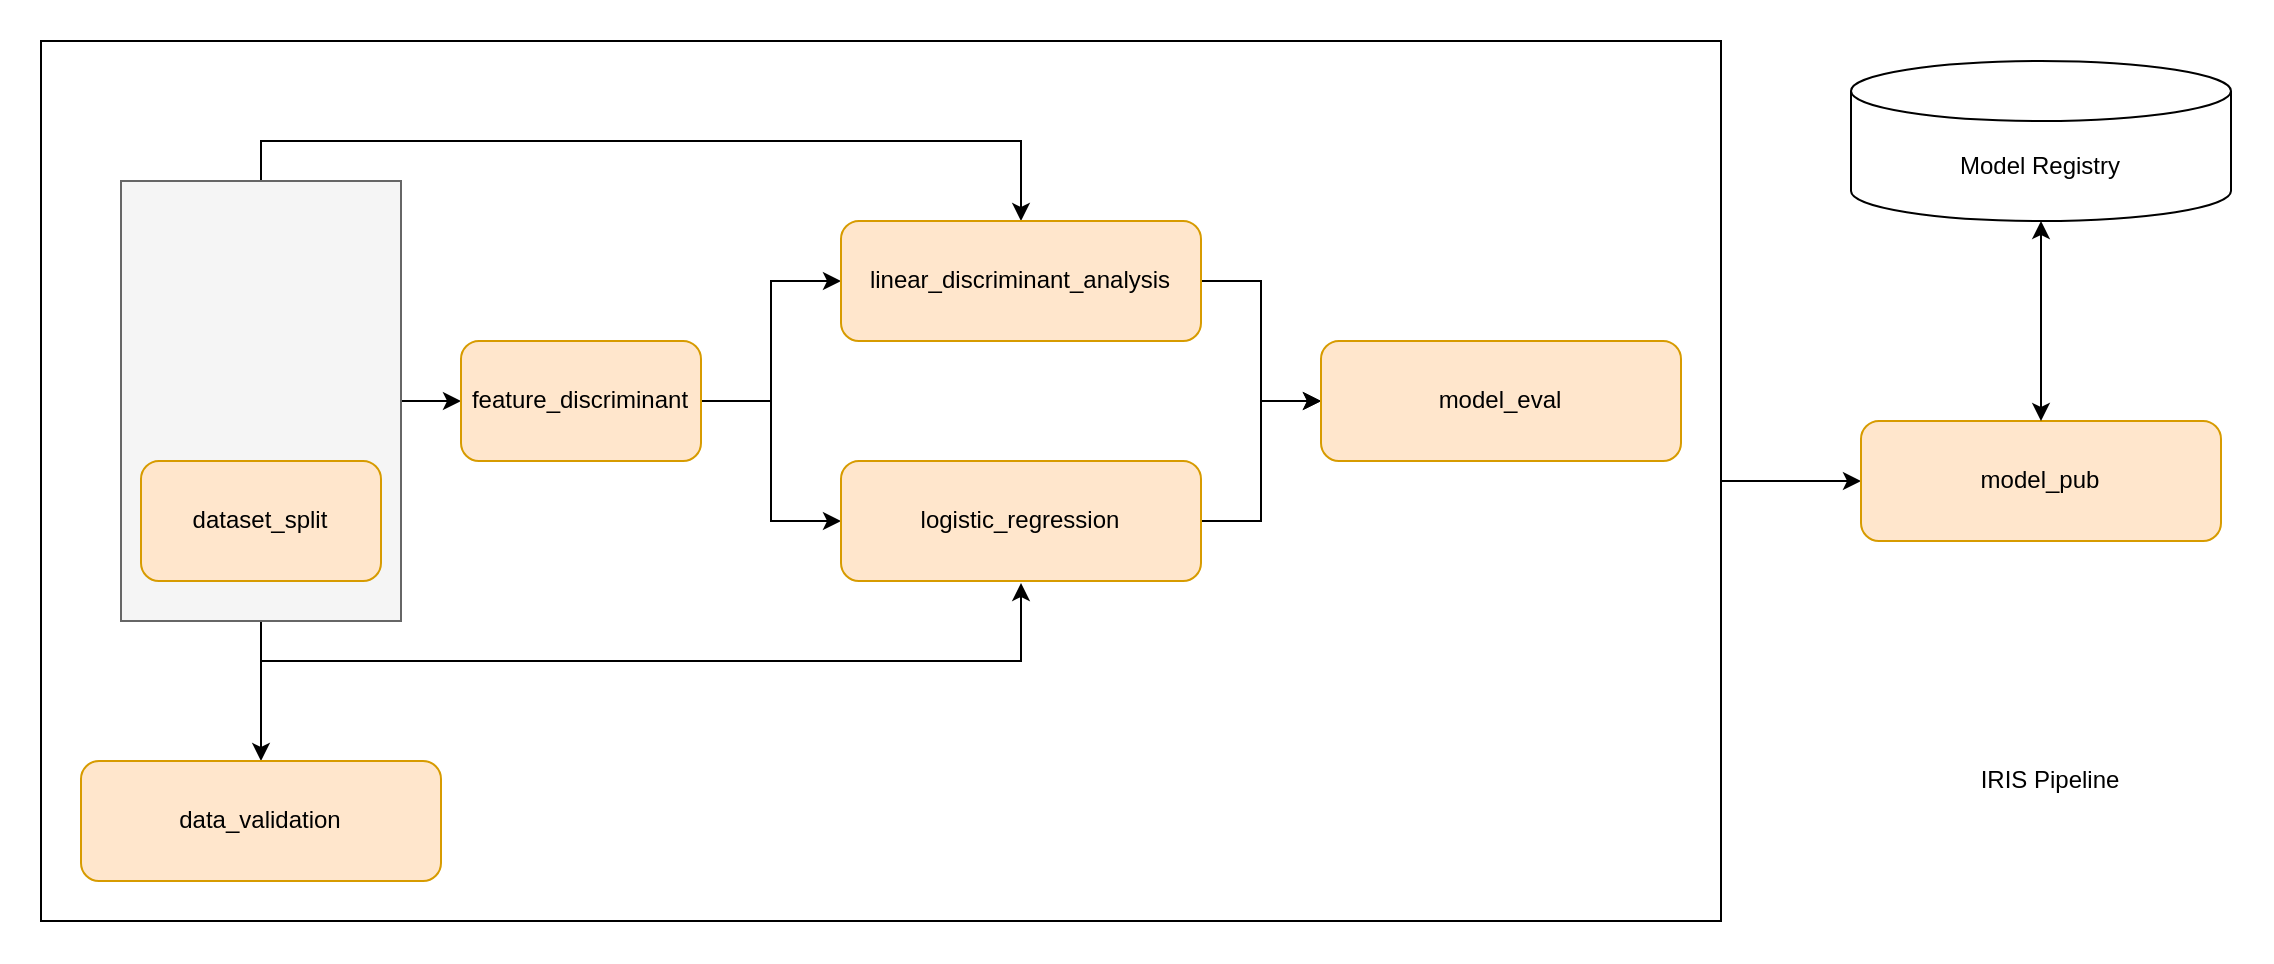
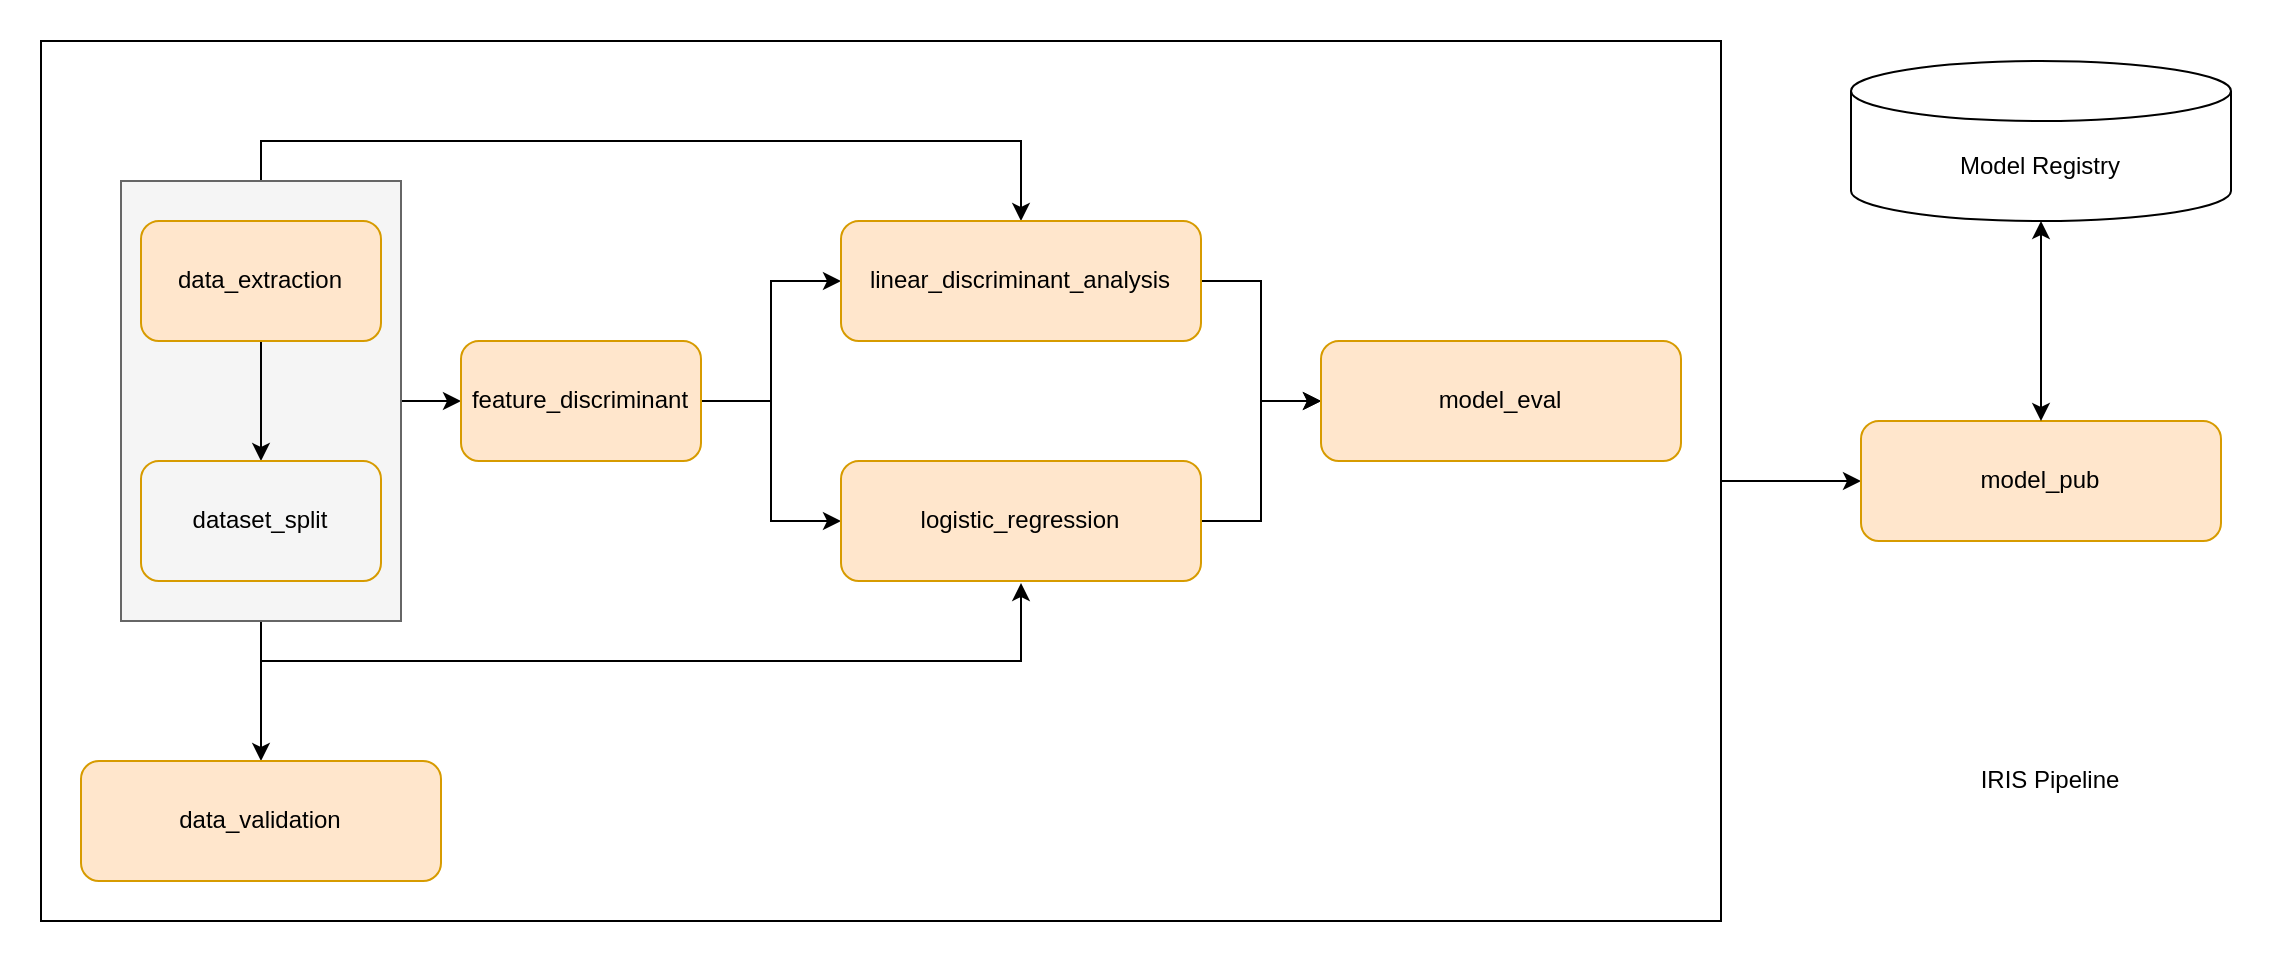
none -> (261, 281)
none -> (261, 394)
(261, 521) -> (261, 521)
